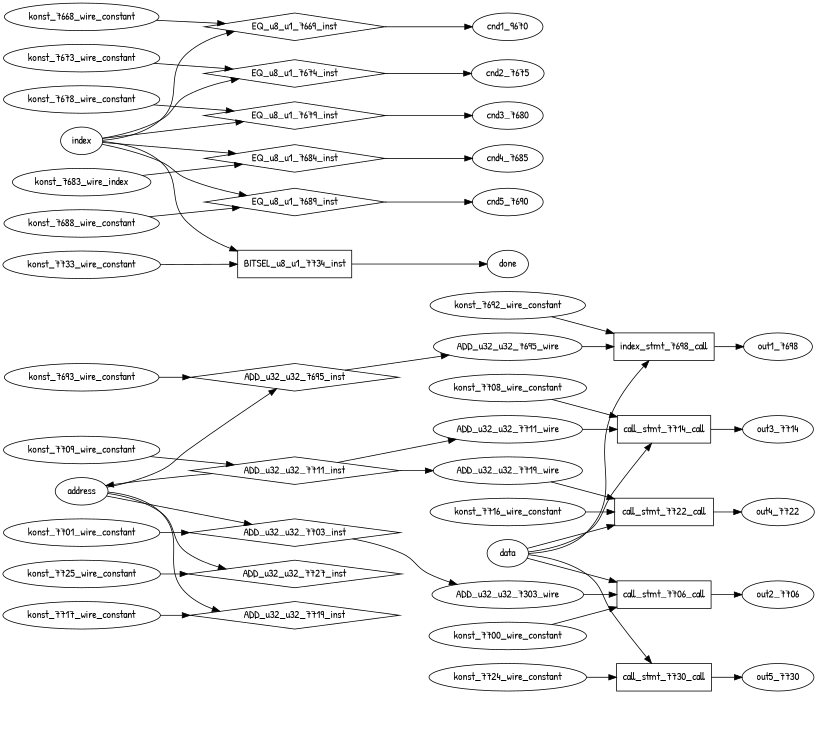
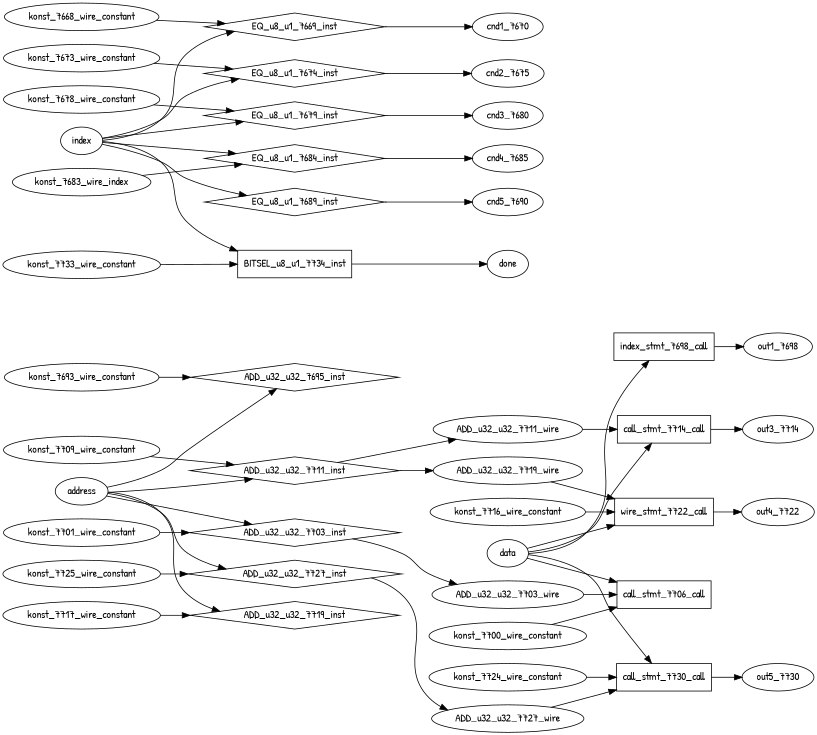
(508, 27) -> (508, 27)
(82, 223) -> none
(508, 305) -> none
(508, 347) -> none
(508, 388) -> none
(163, 478) -> (176, 487)
(664, 512) -> (664, 512)
(508, 595) -> (508, 595)
(778, 595) -> none
none -> (508, 719)
